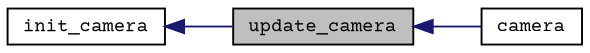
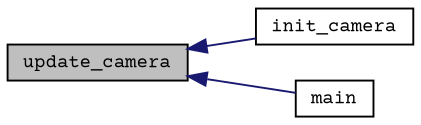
(209, 27) -> (231, 42)
(532, 27) -> (335, 99)
